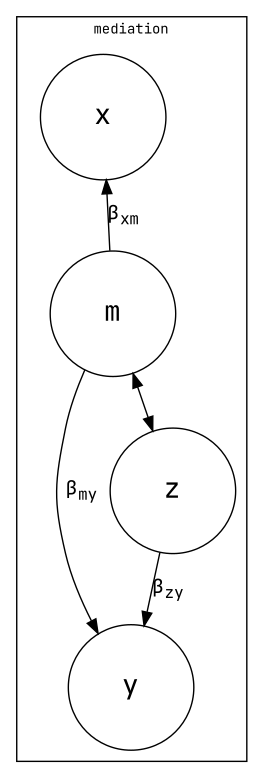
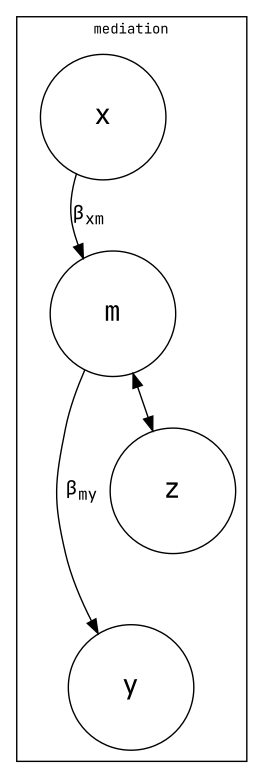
(108, 222) -> (71, 210)
(154, 582) -> none
